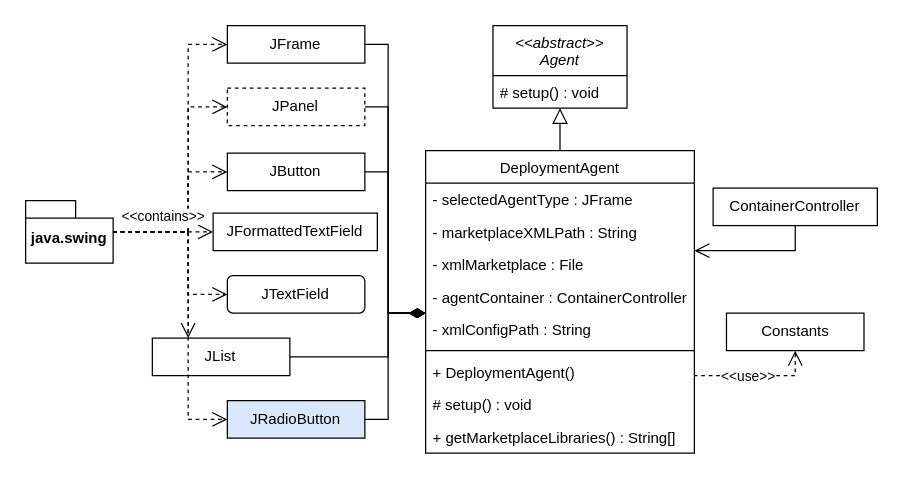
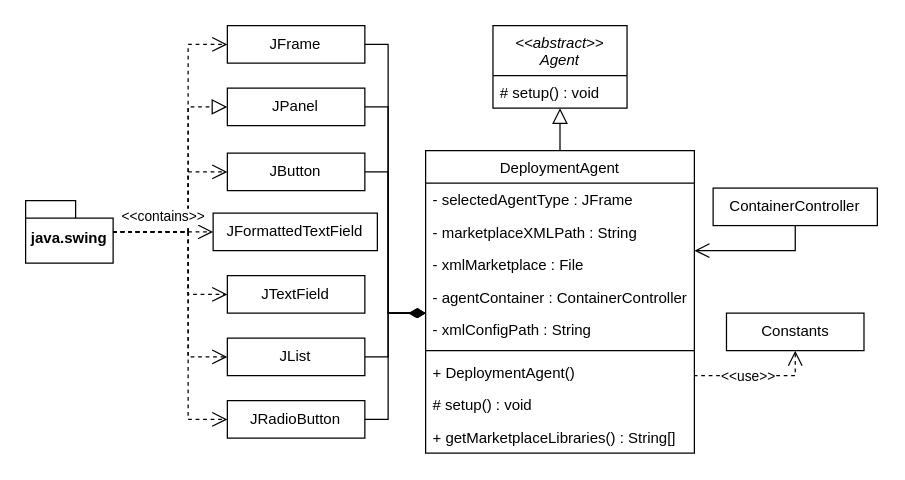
(217, 107) -> (210, 107)
(296, 107) -> (296, 107)
(296, 294) -> (296, 294)
(221, 357) -> (296, 357)
(296, 419) -> (296, 419)
